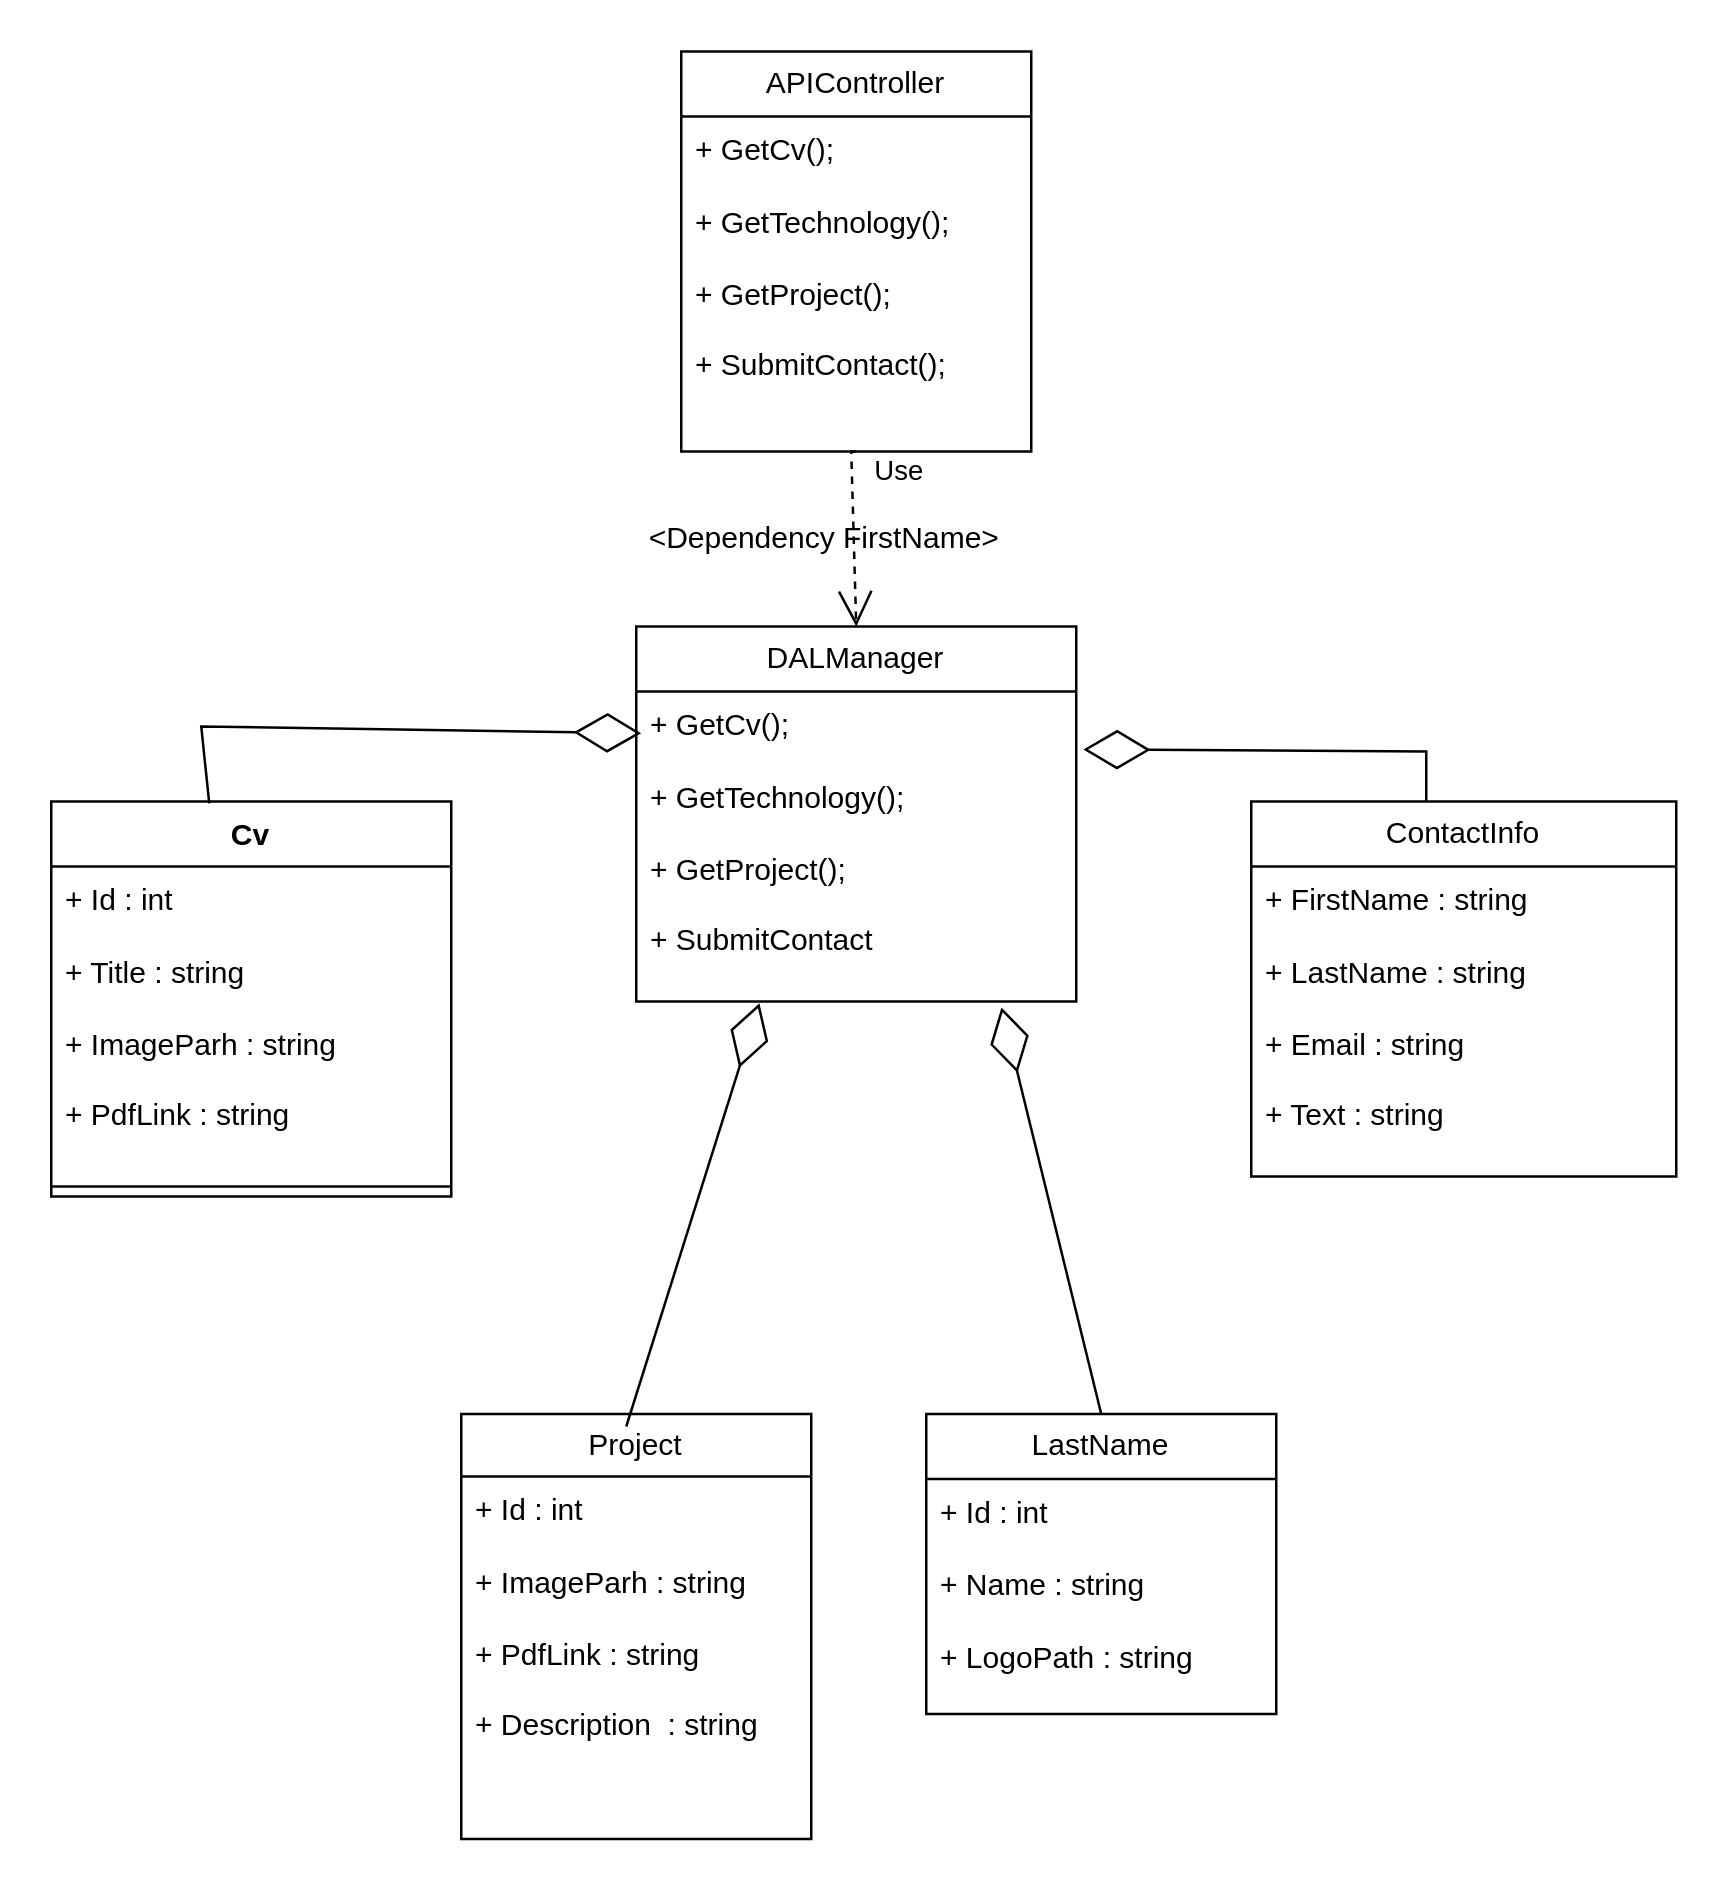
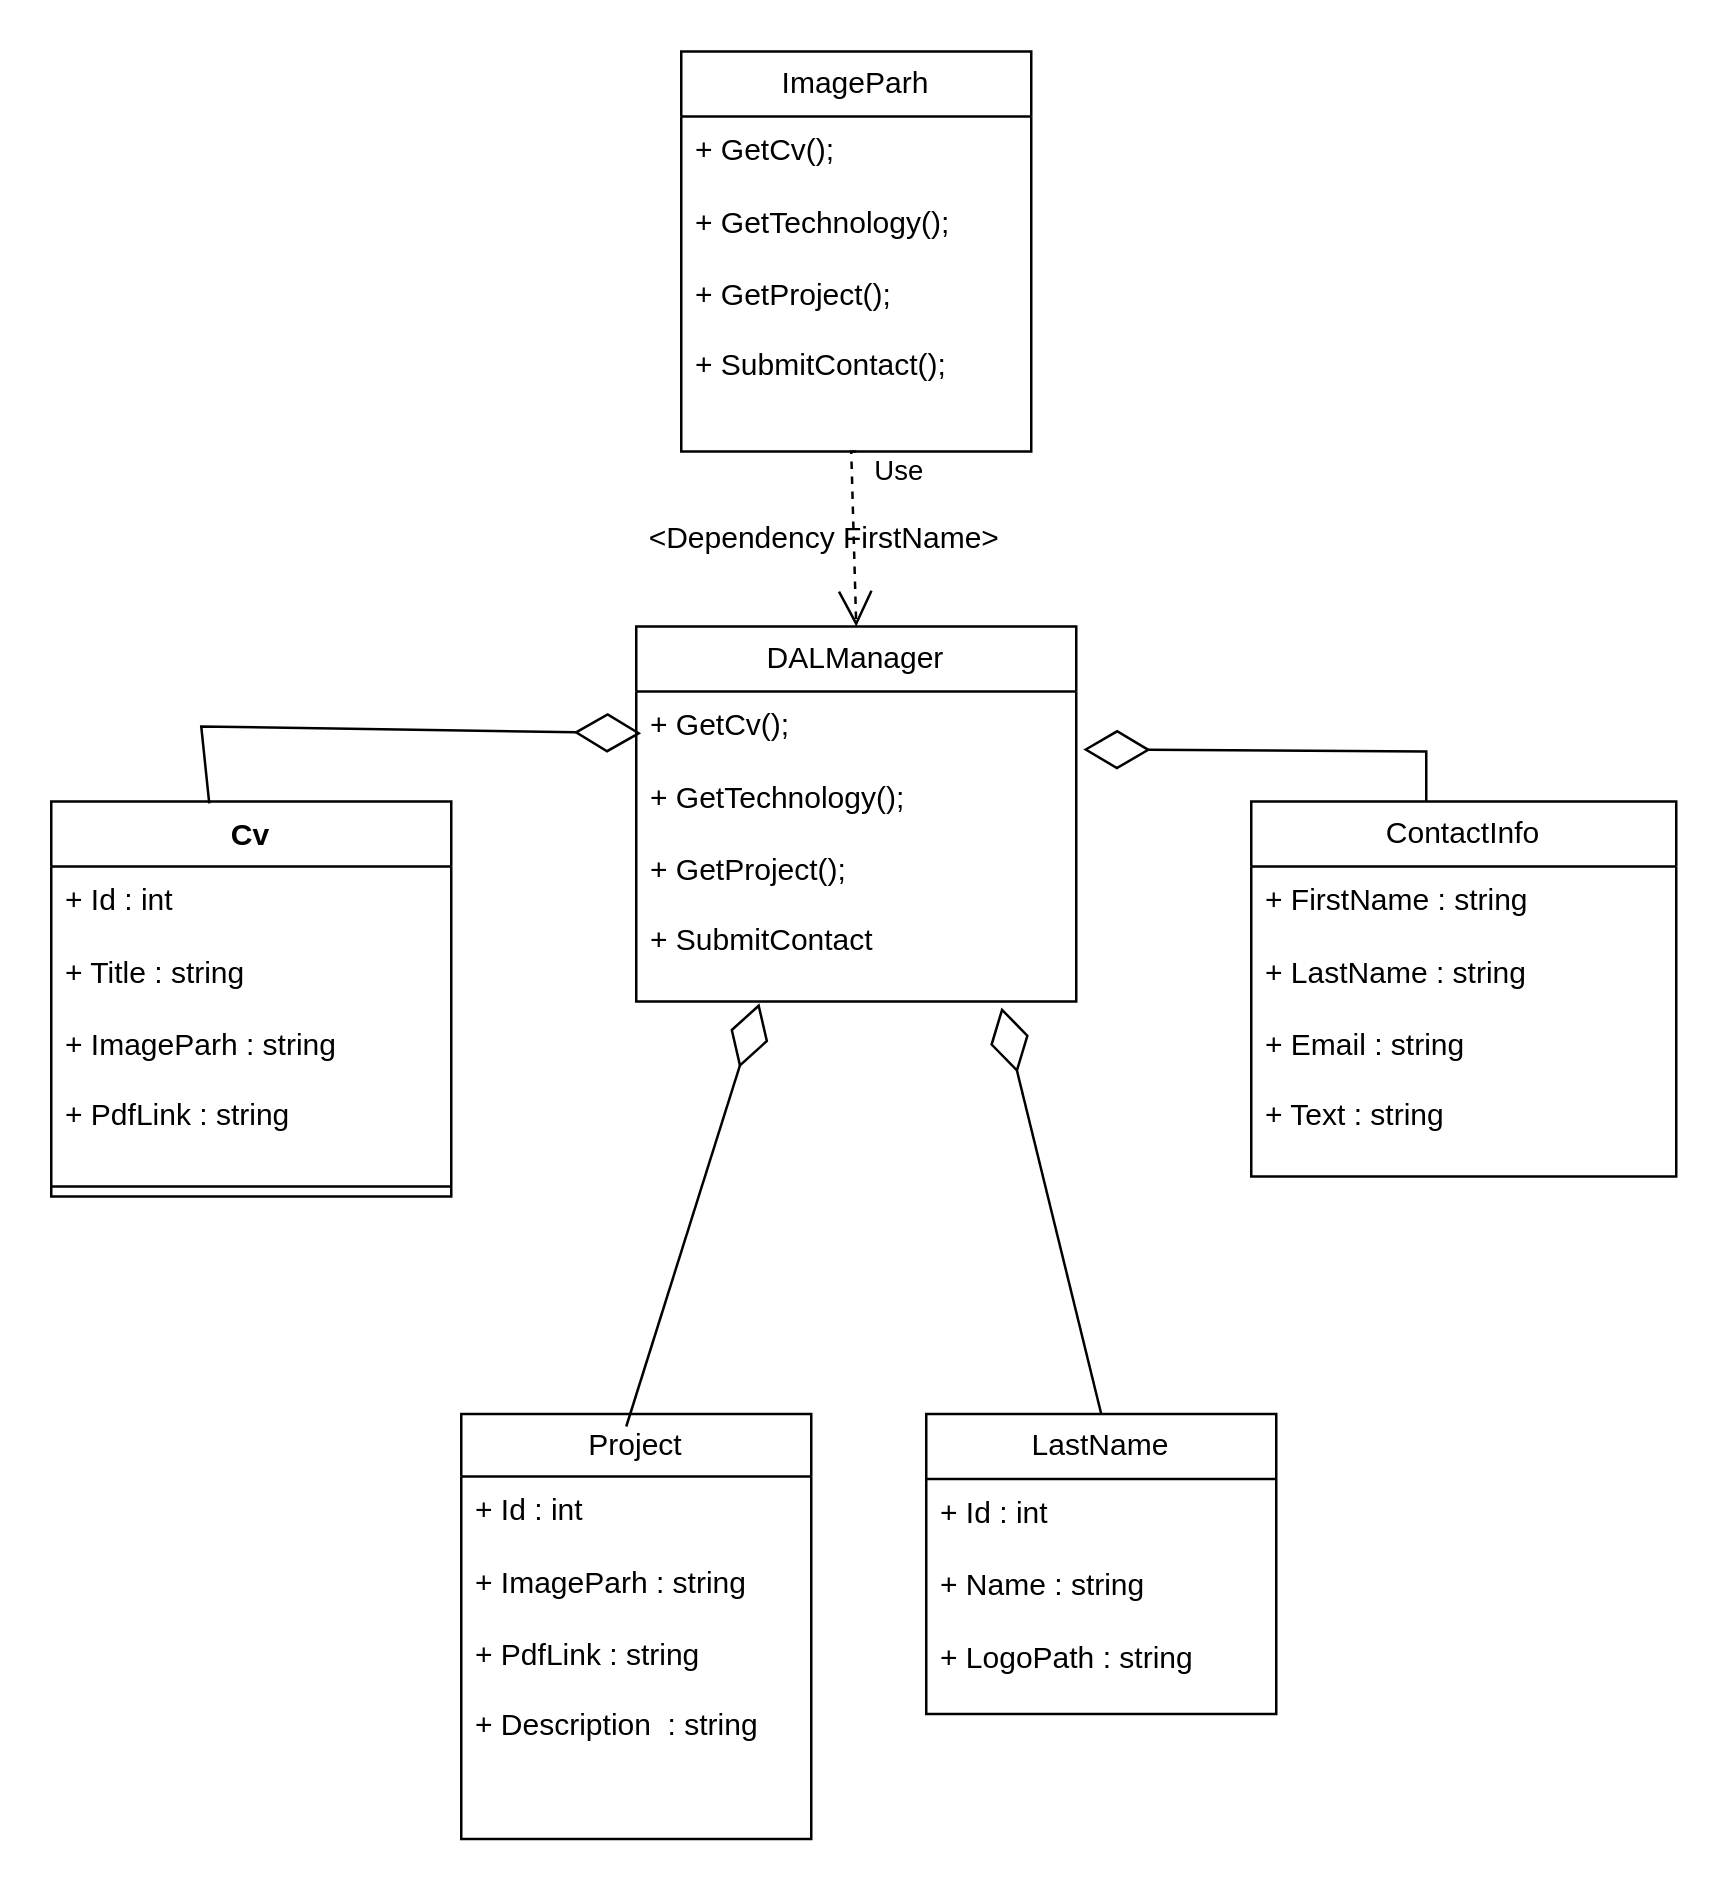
(856, 84) -> (856, 84)
